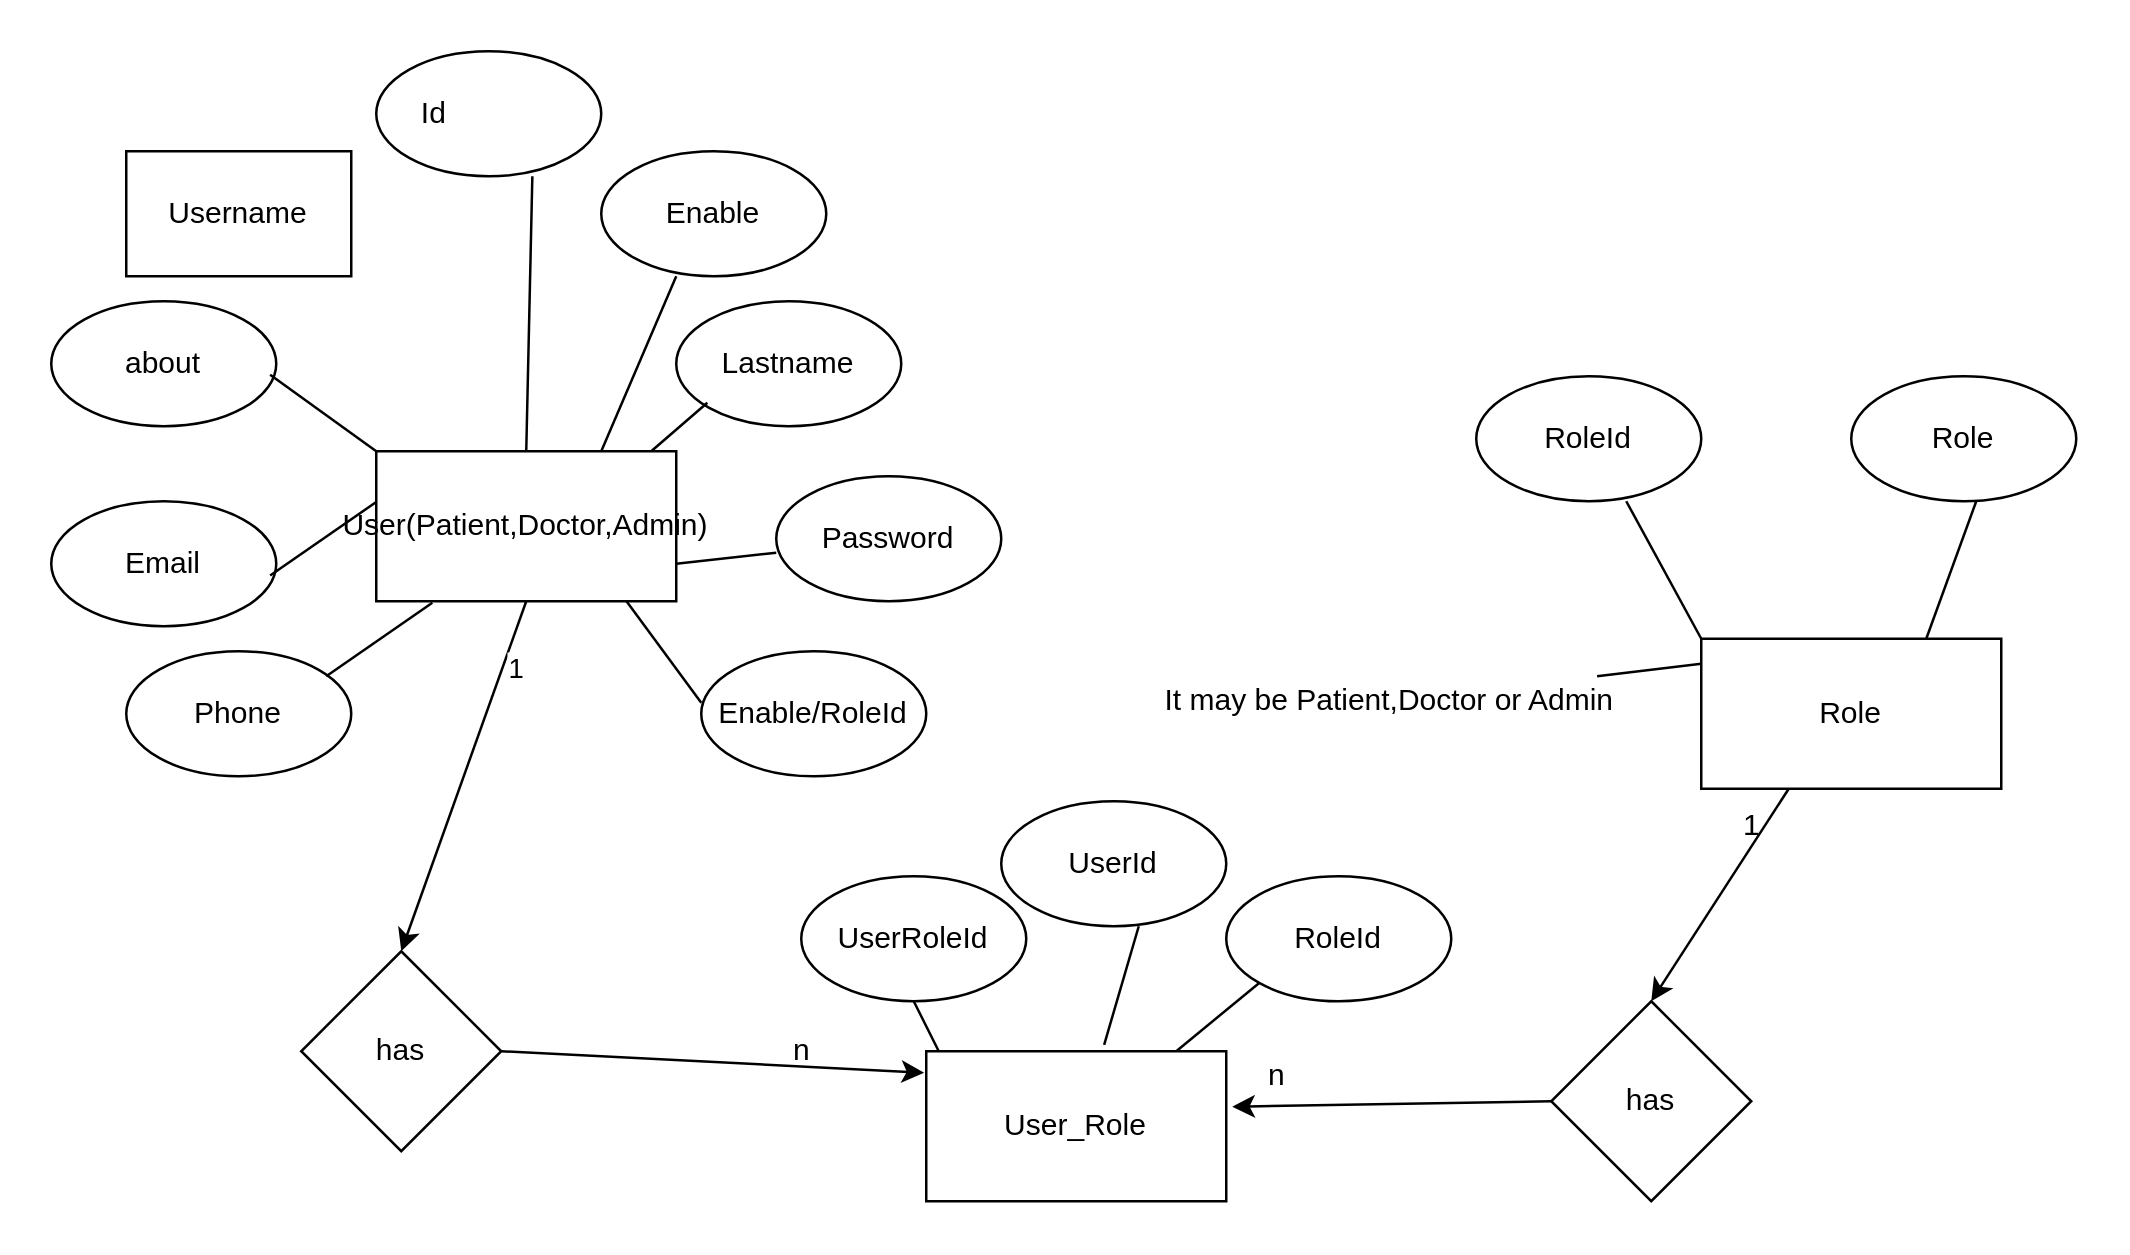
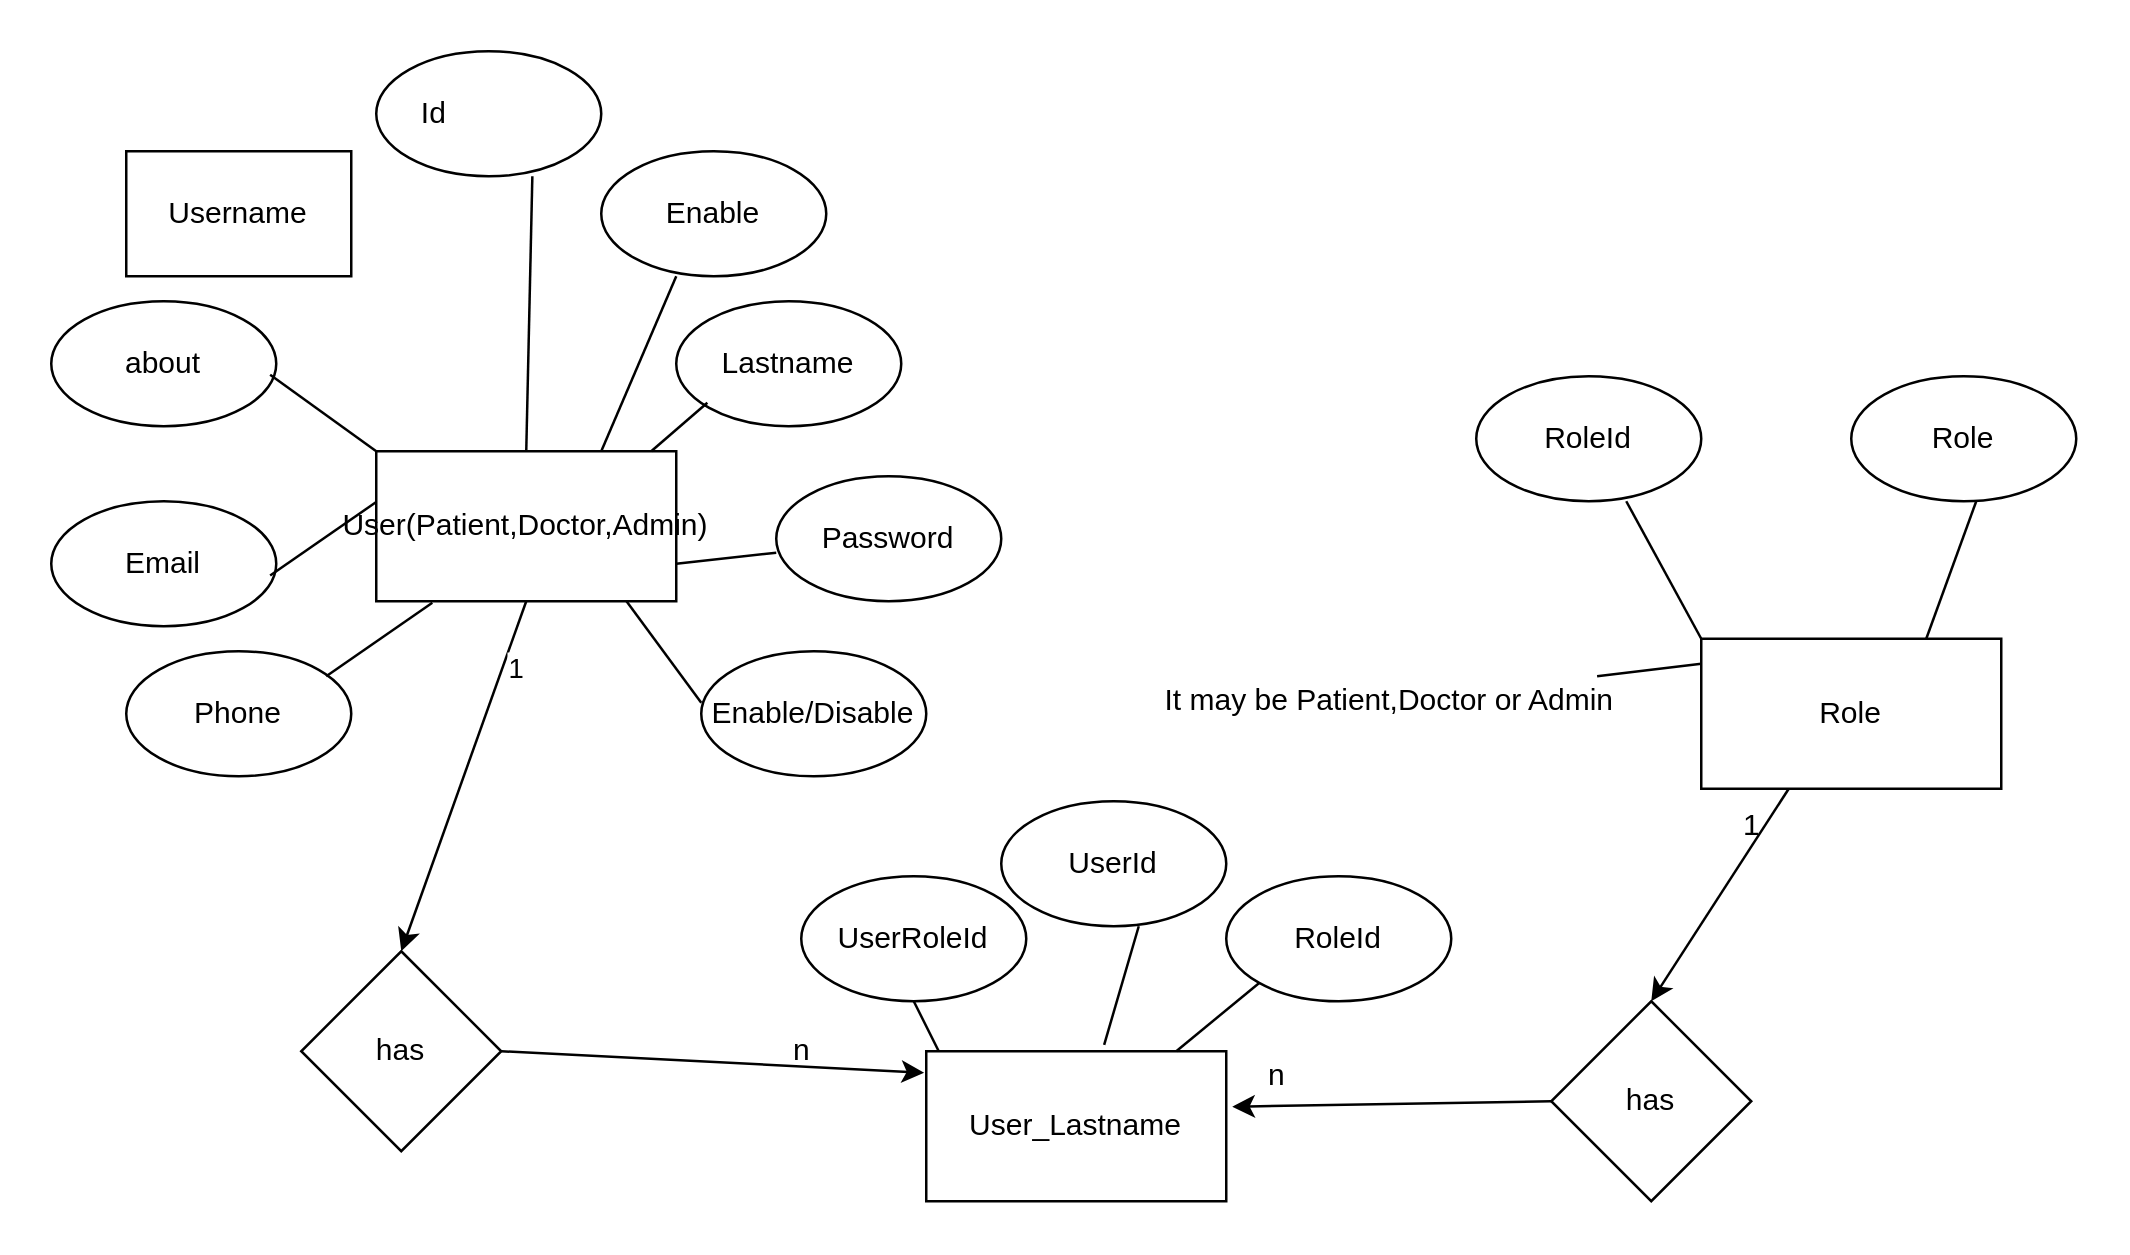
(814, 714) -> (814, 714)
(1076, 1126) -> (1076, 1126)
